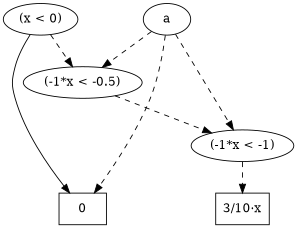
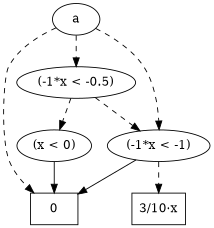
(59, 47) -> (67, 110)
none -> (111, 175)
